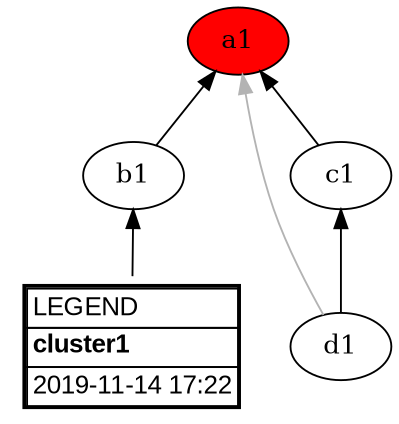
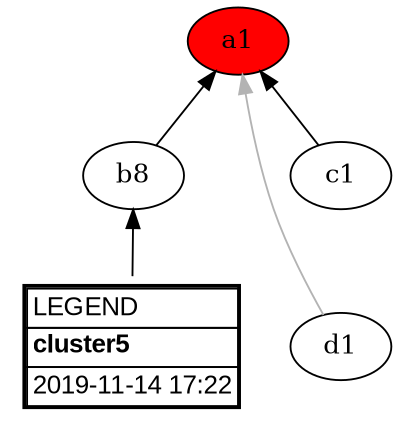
(134, 176) -> (134, 176)
(341, 270) -> none
(81, 345) -> (81, 345)
